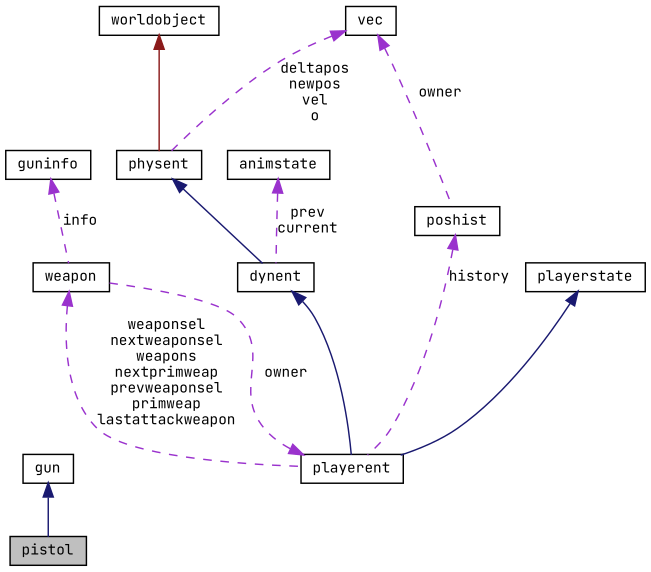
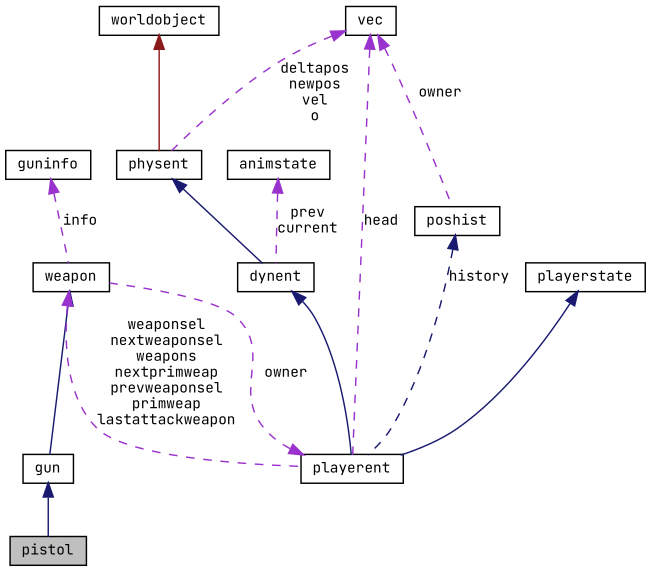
none -> (361, 252)
(424, 359) -> (424, 359)
none -> (59, 380)
